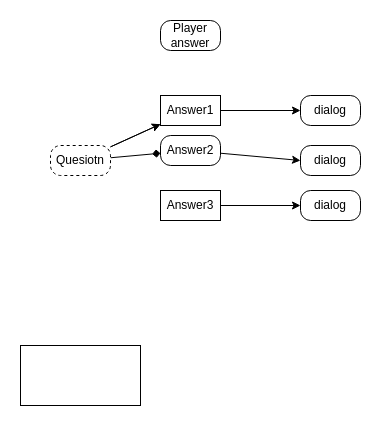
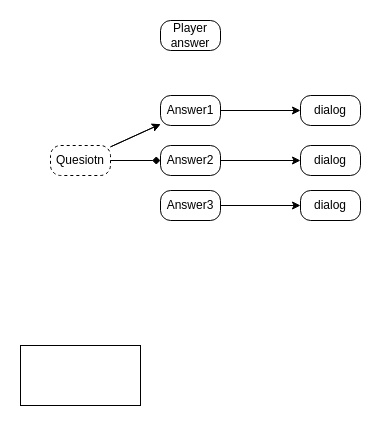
(191, 111) -> (191, 111)
(191, 151) -> (191, 161)
(191, 206) -> (191, 206)
